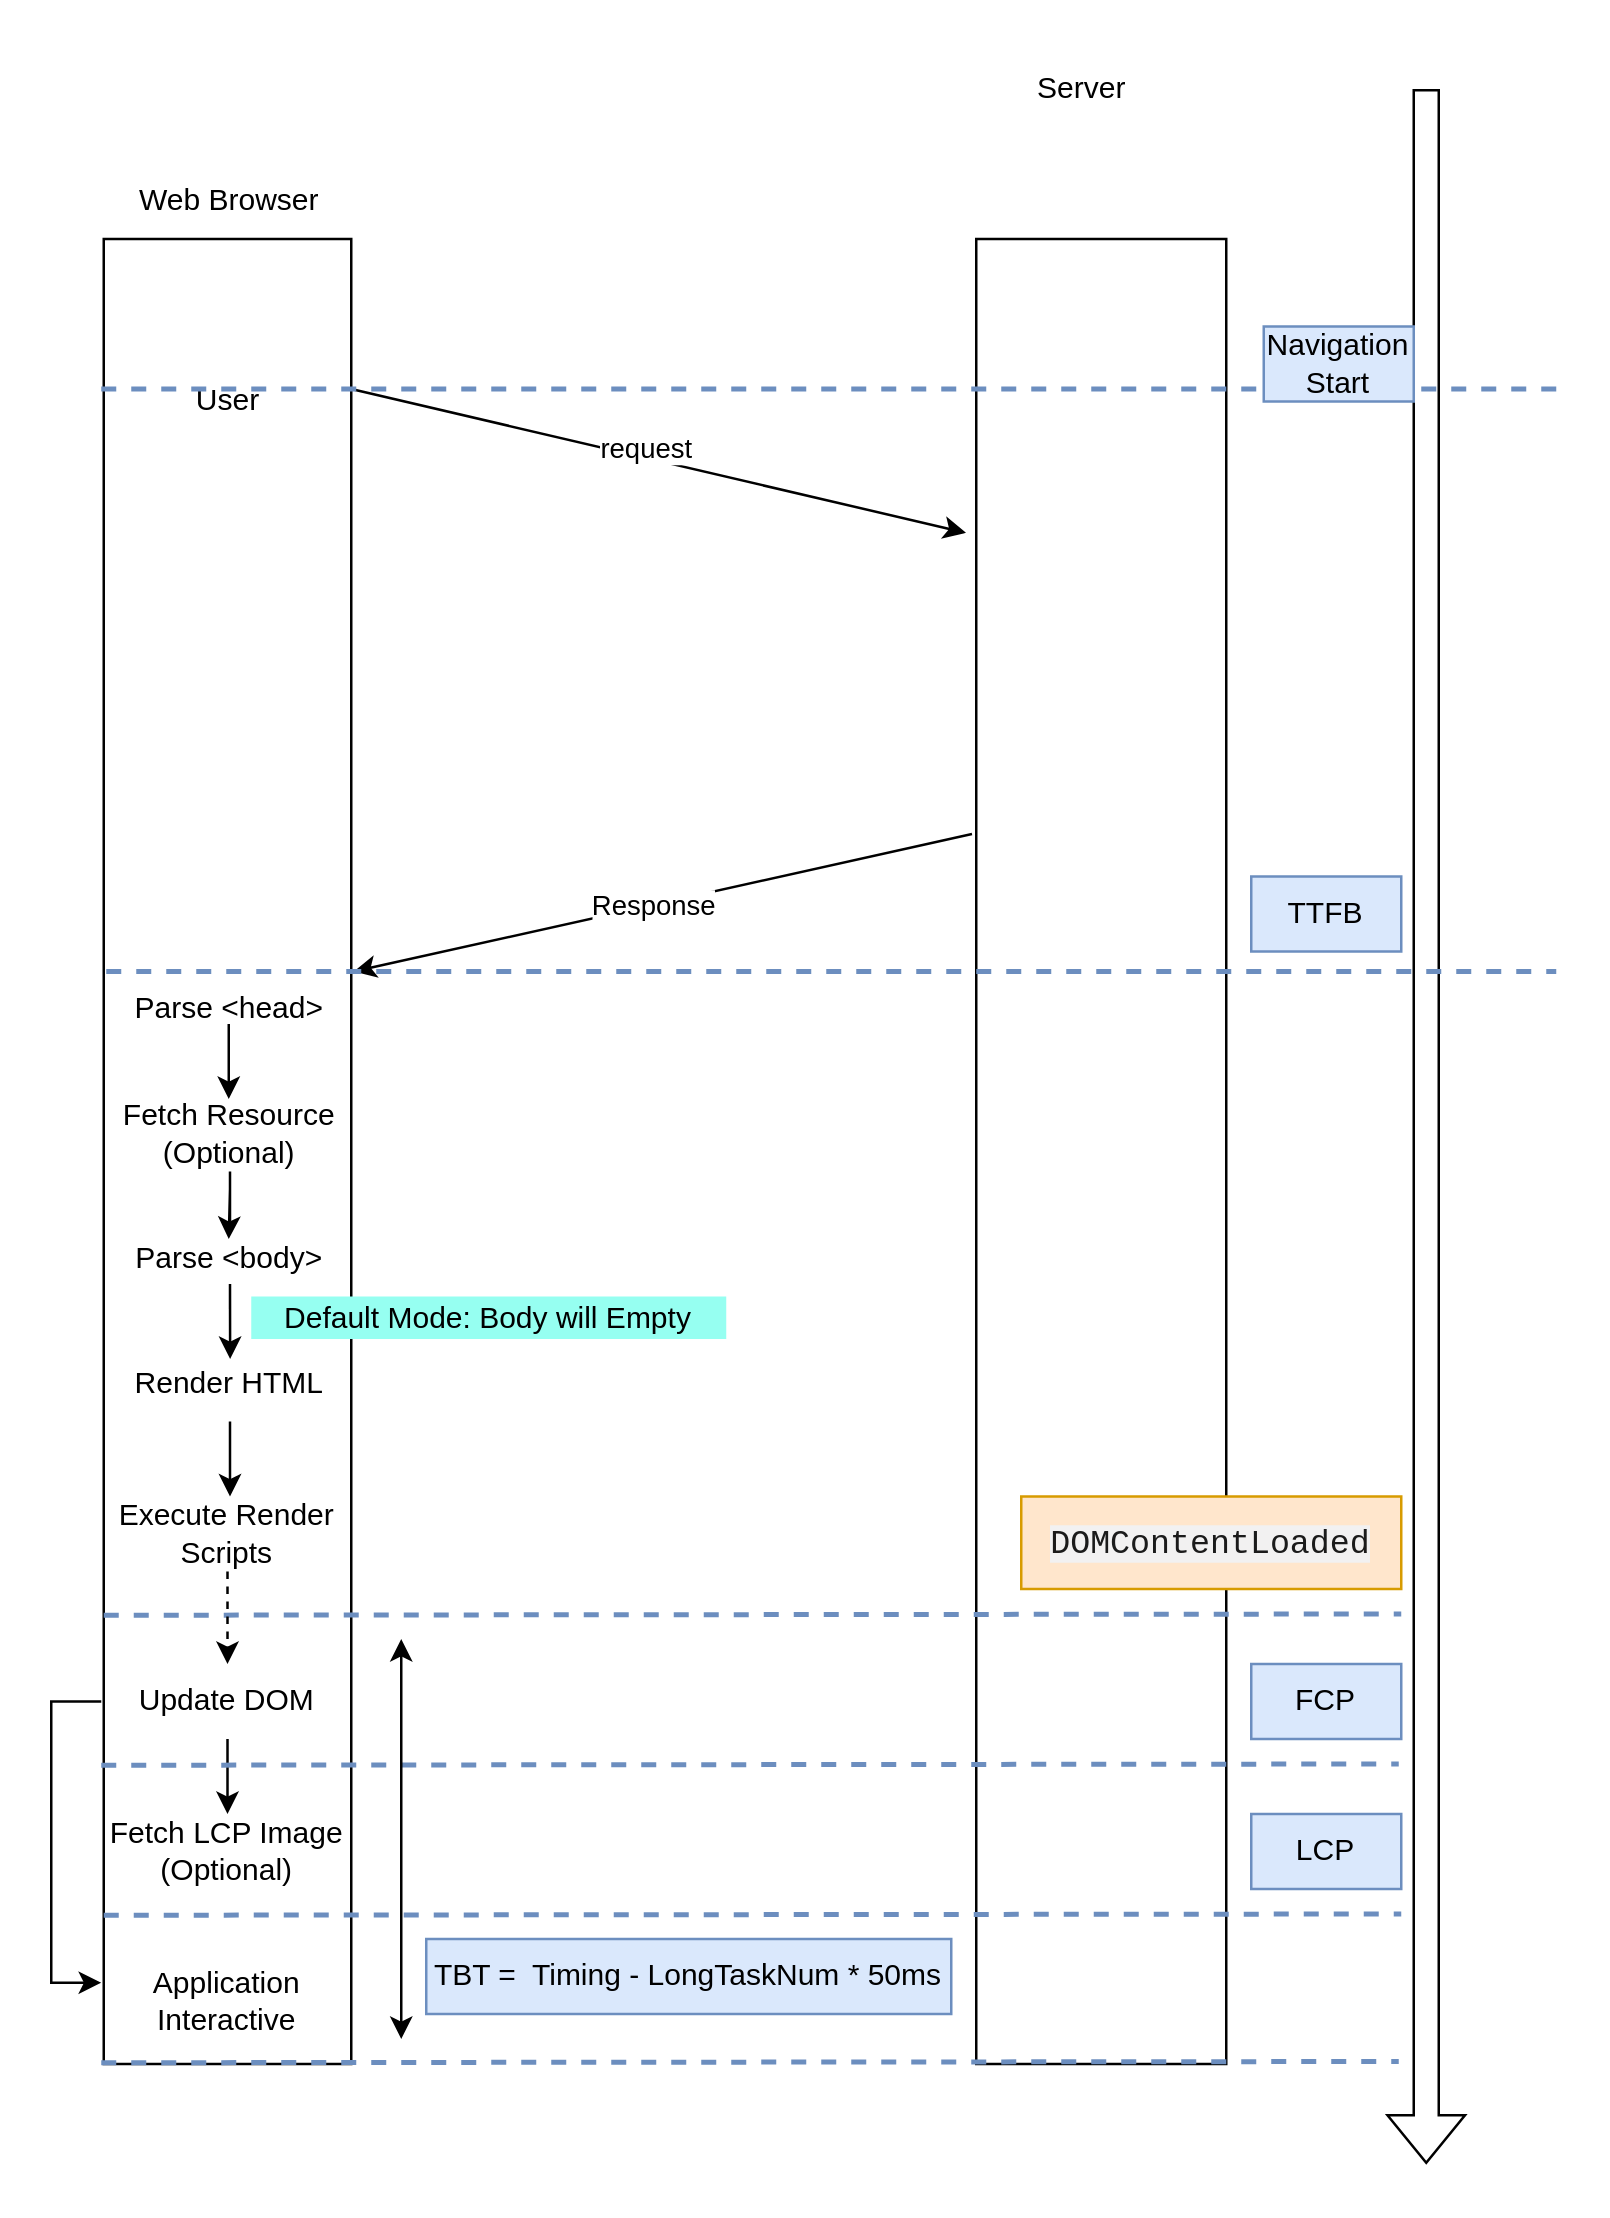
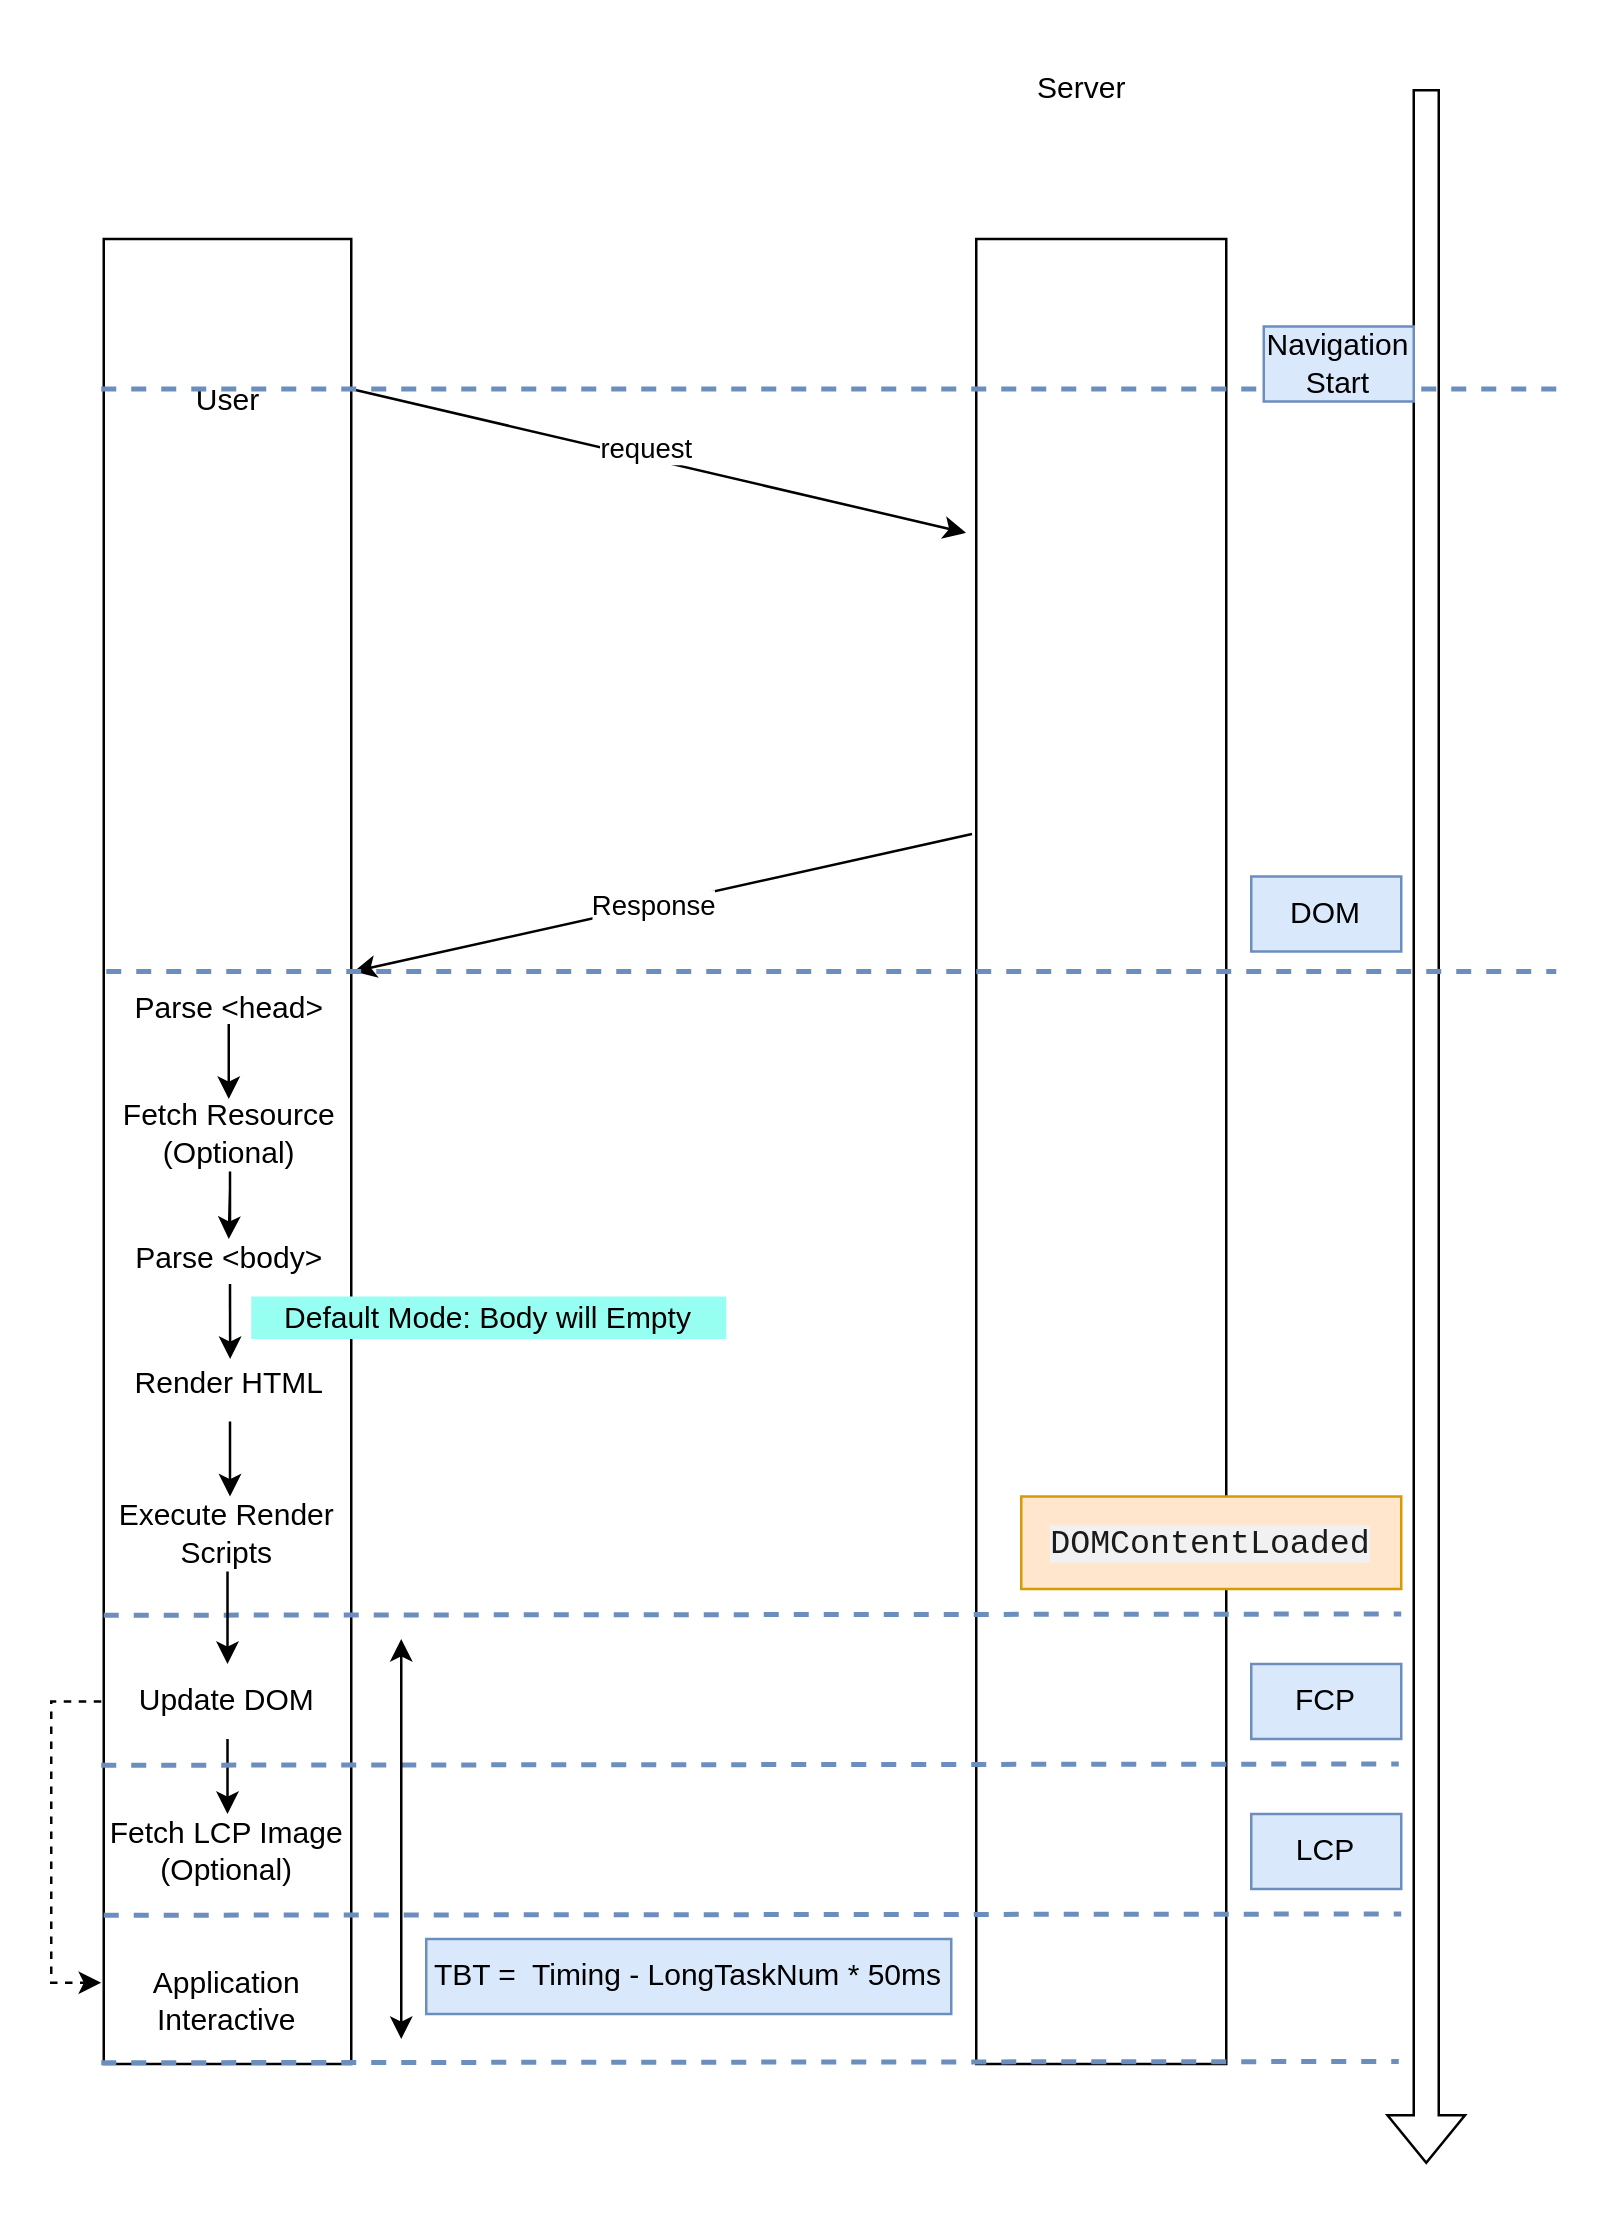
(229, 201) -> none
(1326, 914) -> (1326, 914)
(228, 1594) -> (228, 1594)
(51, 1832) -> (51, 1832)
